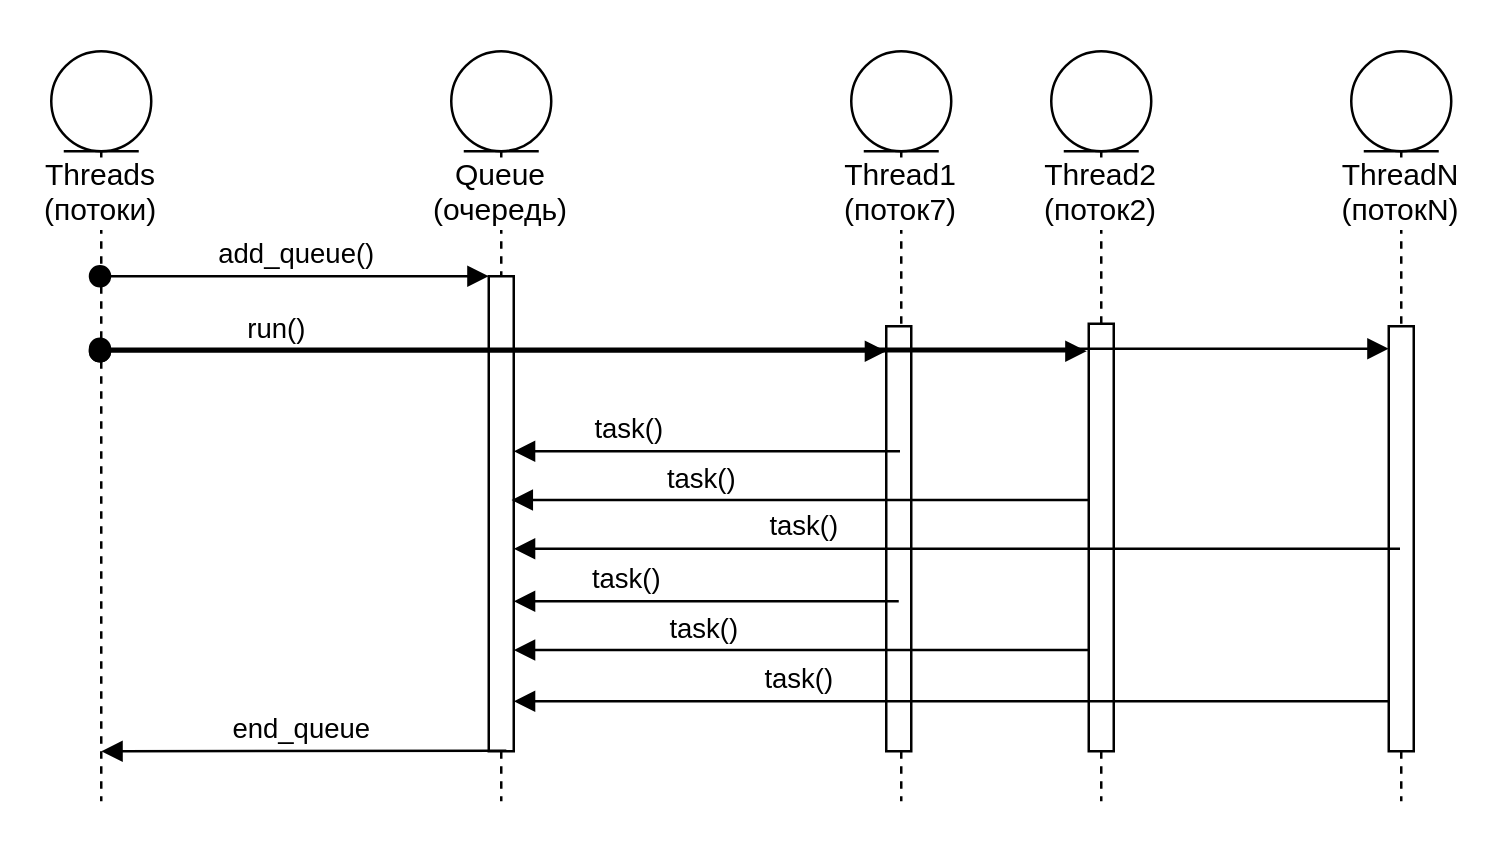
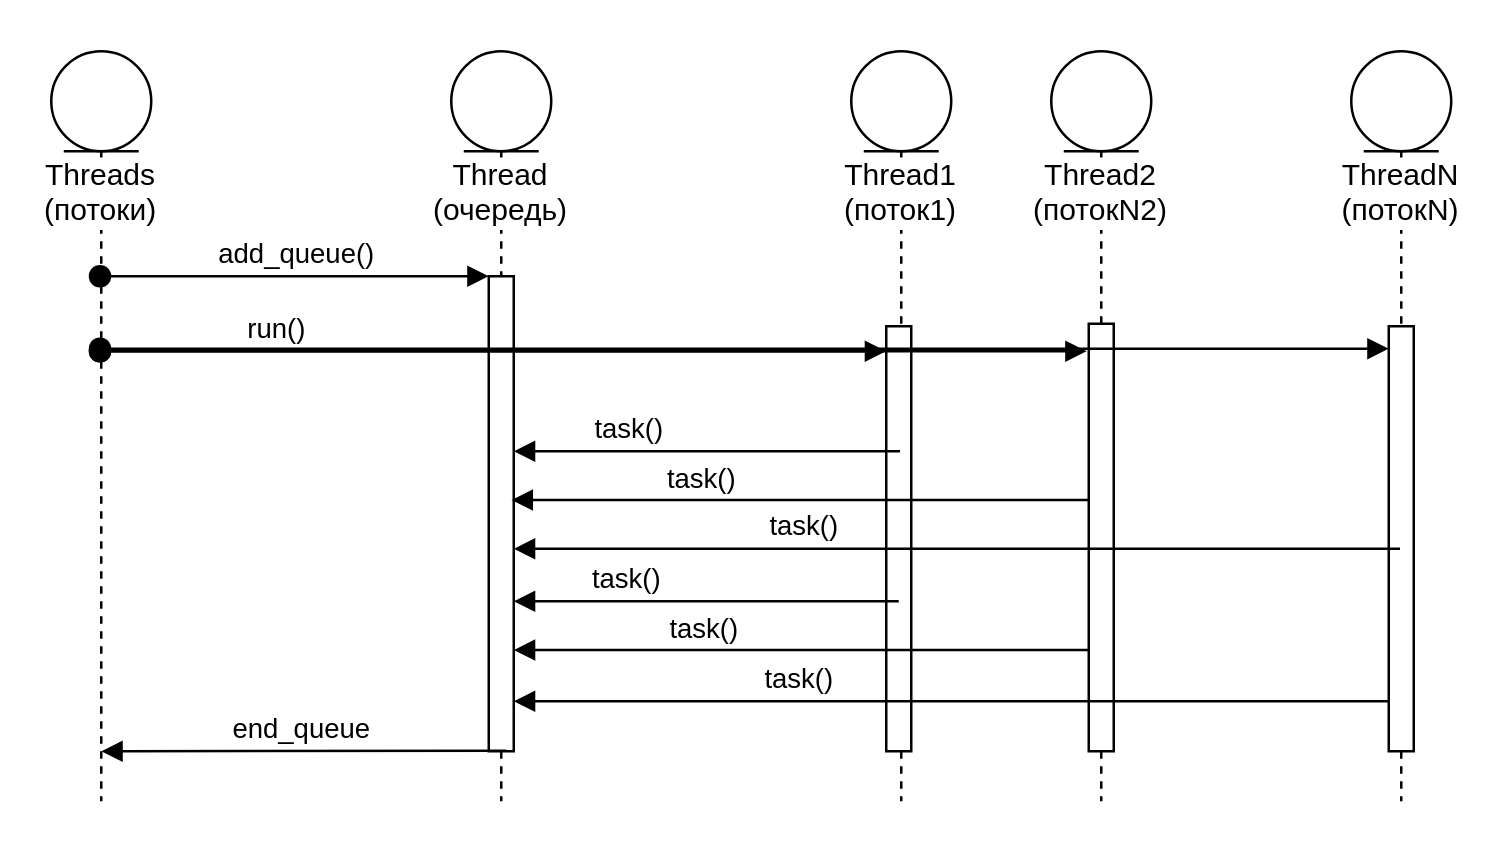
(501, 213) -> (501, 213)
(901, 231) -> (901, 231)
(1101, 231) -> (1101, 231)
